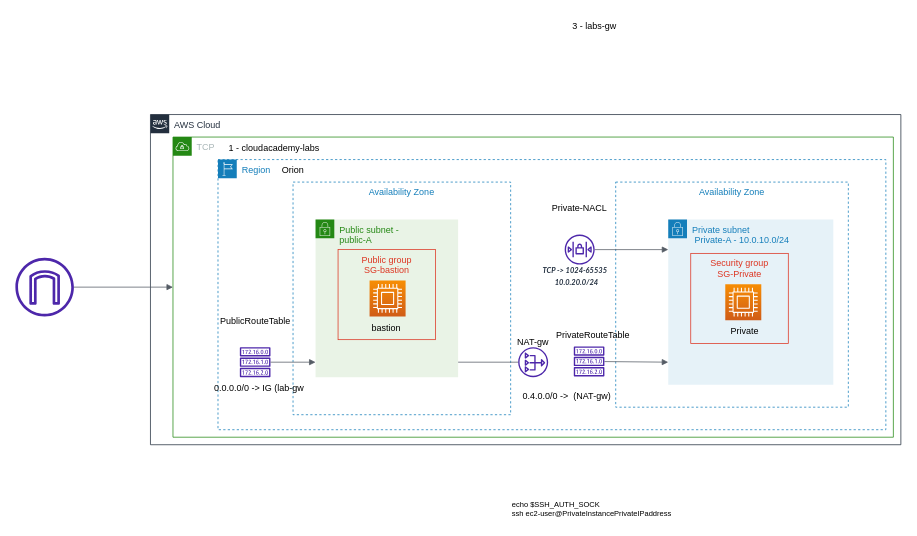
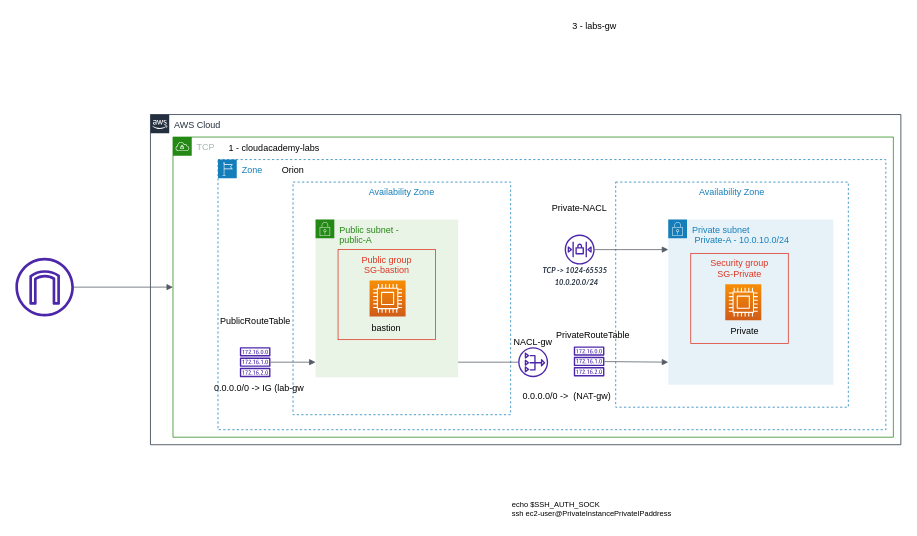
(256, 170) -> (252, 170)
(533, 342) -> (533, 342)
(567, 396) -> (567, 396)
